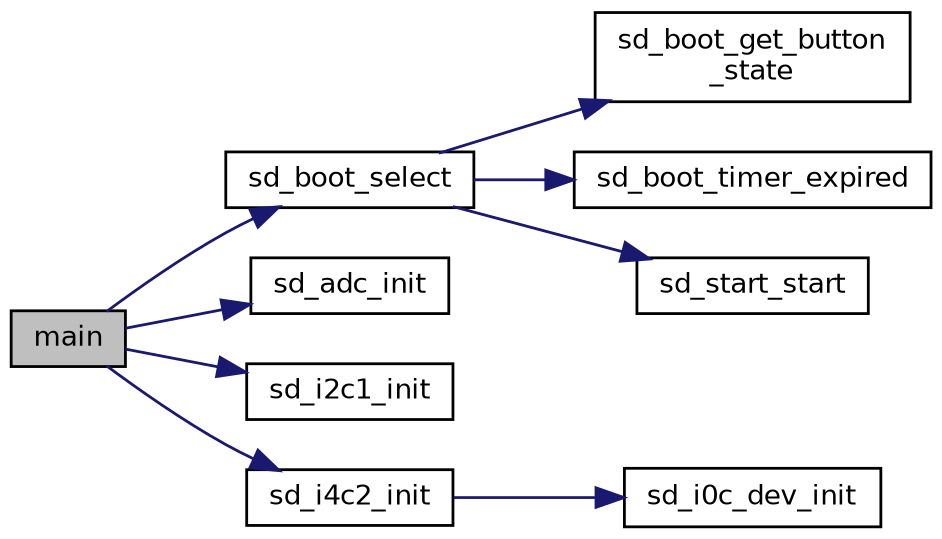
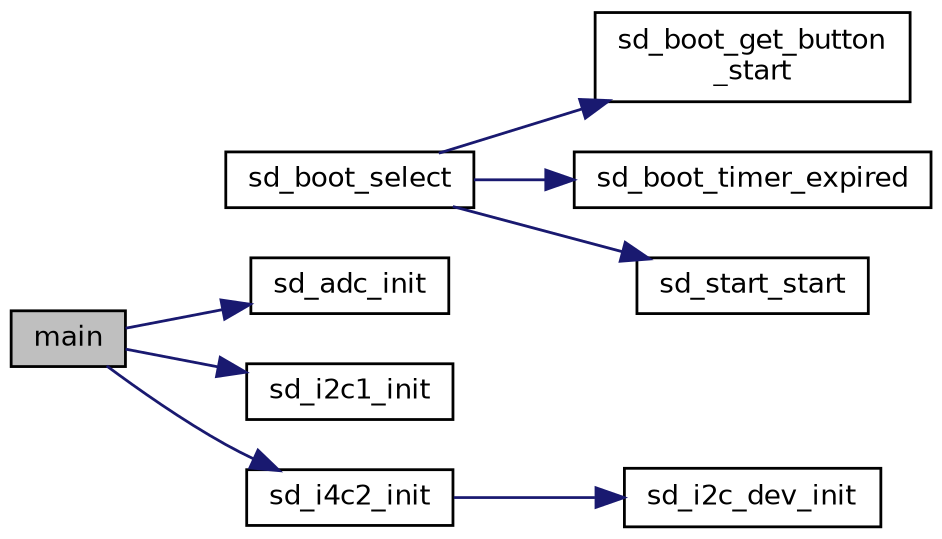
(753, 57) -> (753, 57)
(178, 262) -> none
(753, 498) -> (753, 498)
